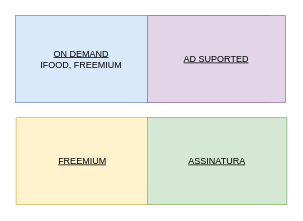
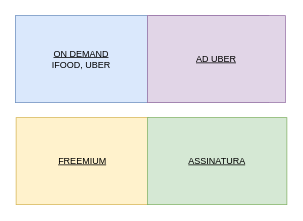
(81, 59) -> (81, 59)
(216, 59) -> (216, 59)
